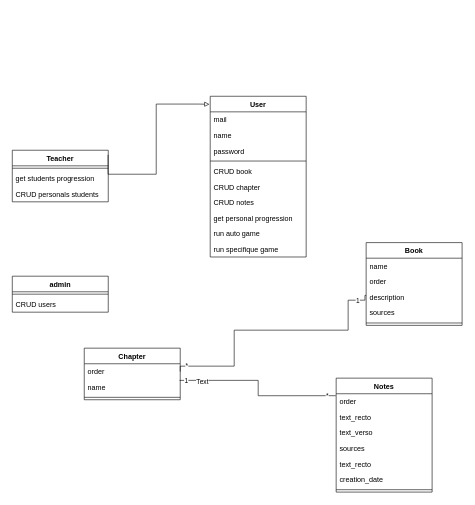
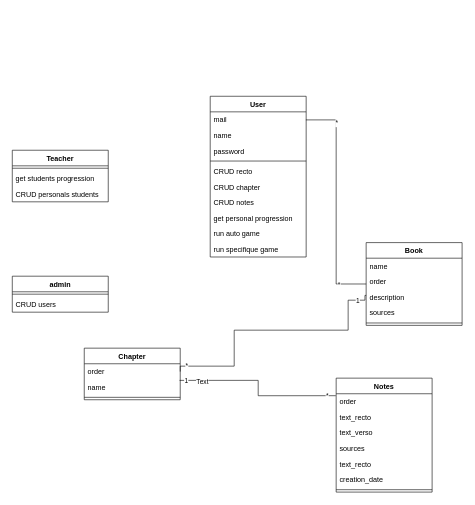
(156, 138) -> none
(231, 172) -> (233, 172)
none -> (336, 204)
